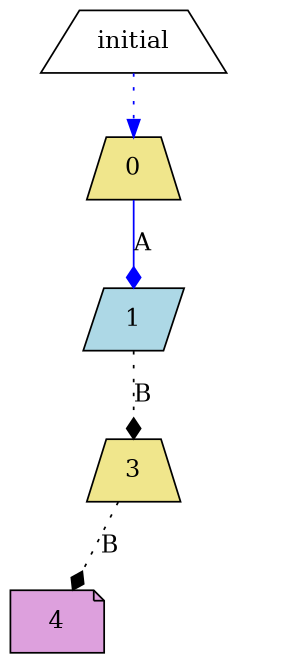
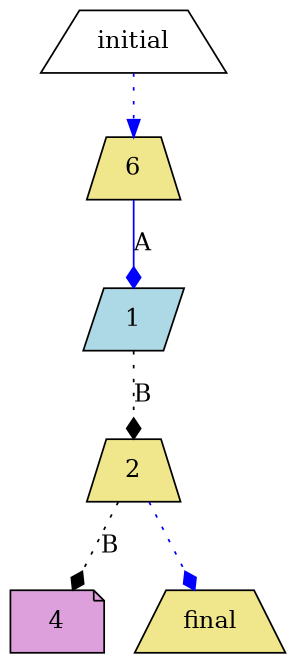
(134, 168) -> (134, 168)
(134, 470) -> (134, 470)
none -> (210, 622)
